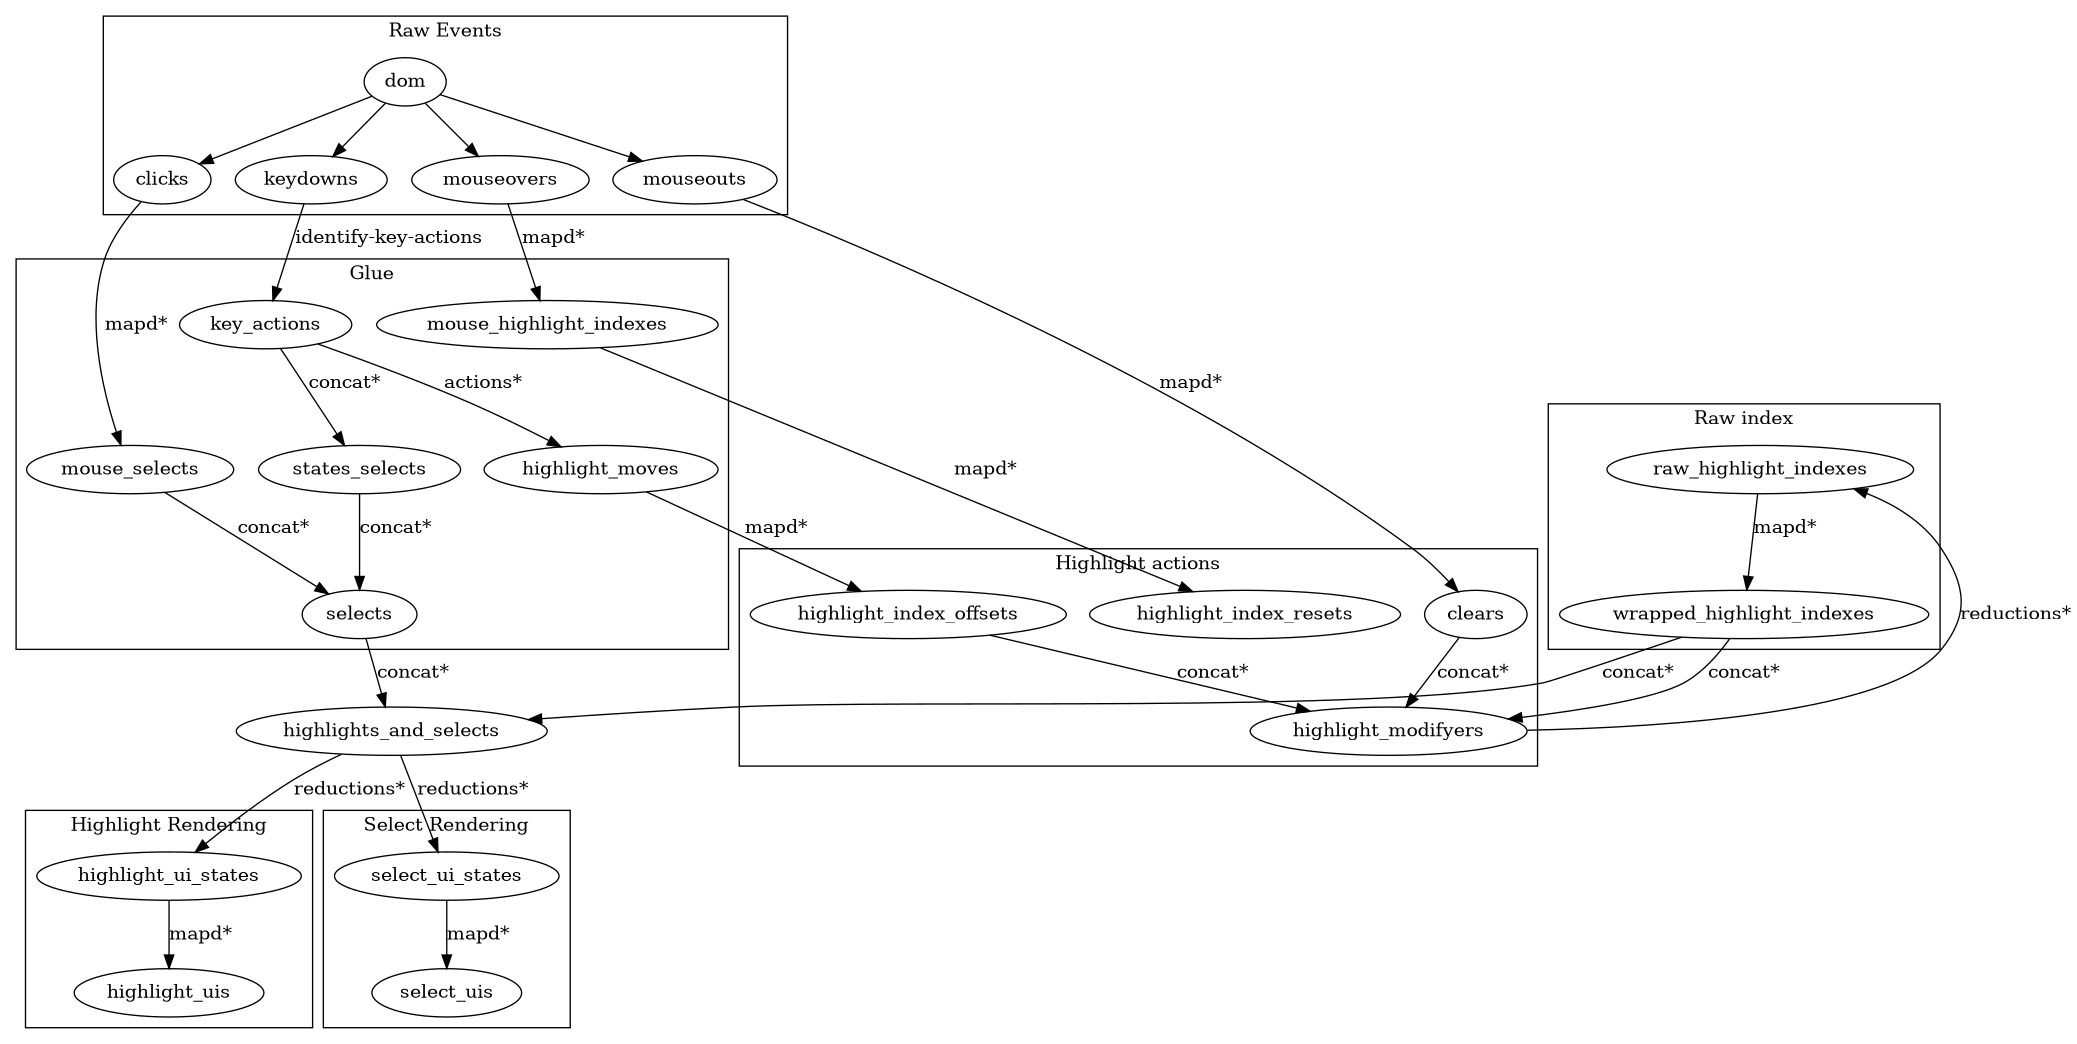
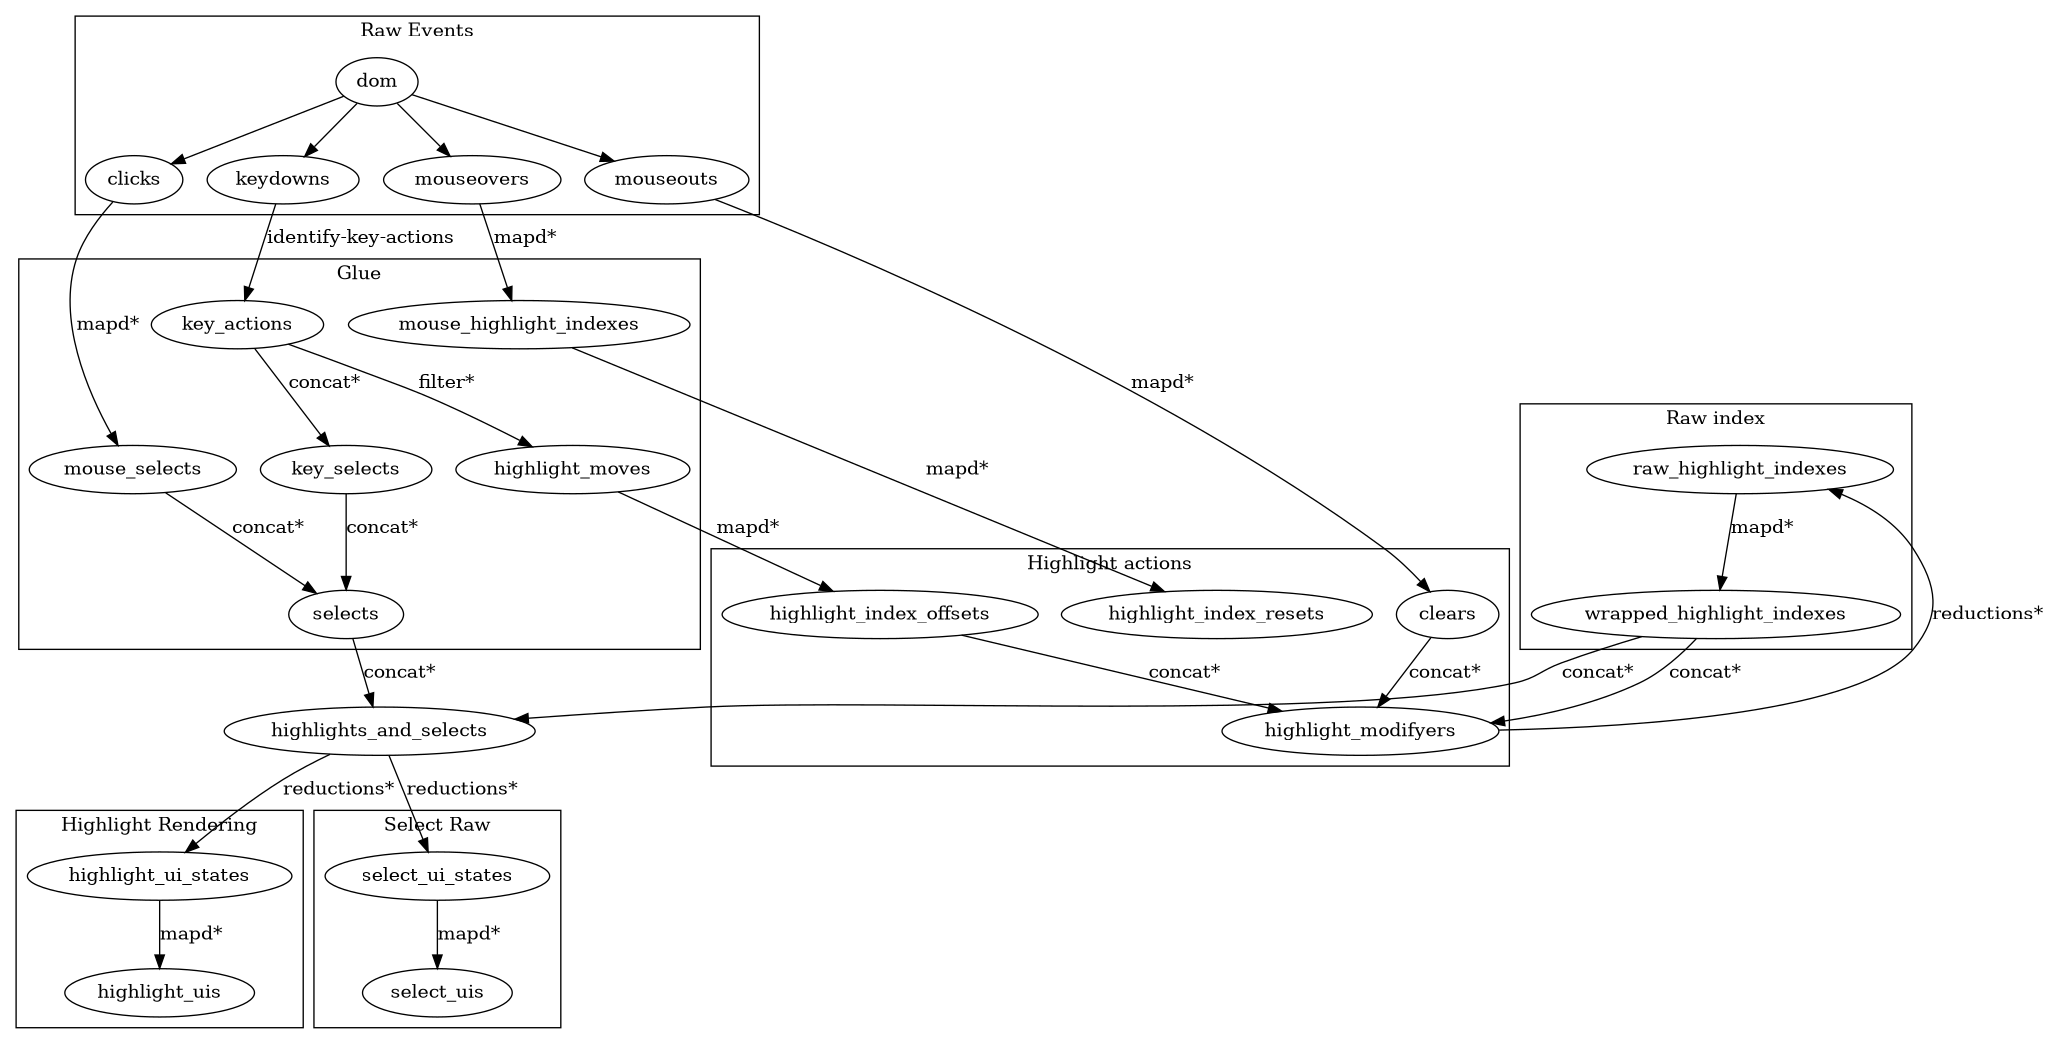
(483, 383) -> (447, 383)
(360, 470) -> (346, 470)
(447, 826) -> (437, 826)
